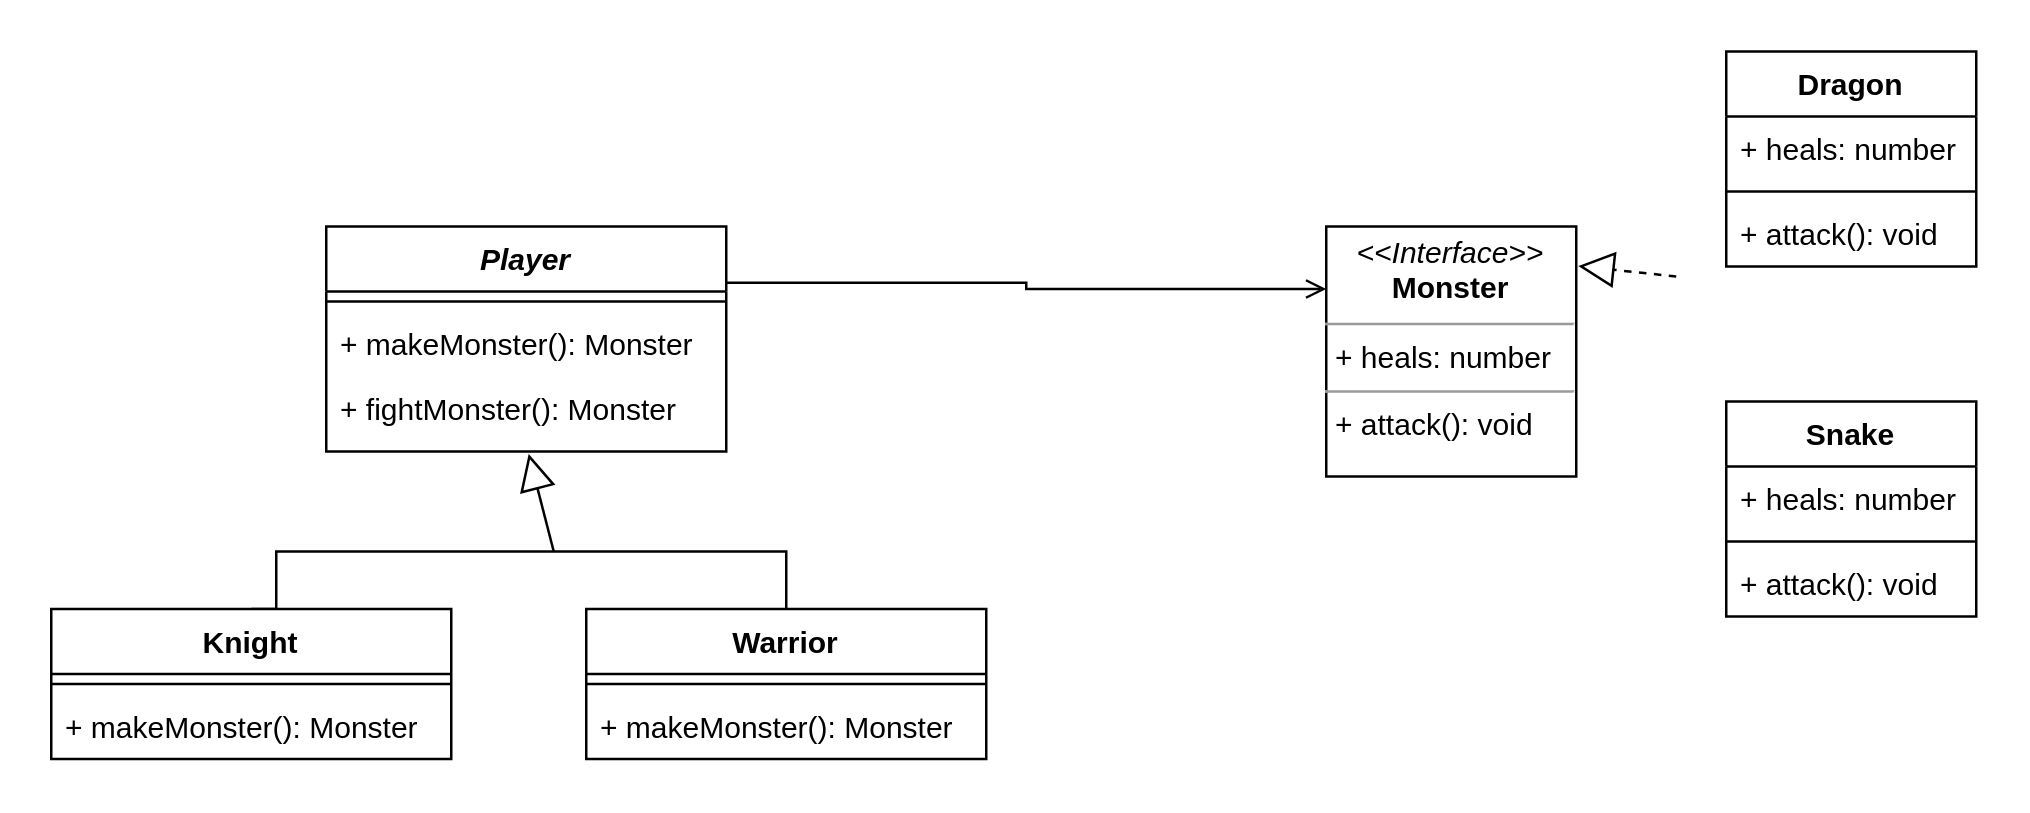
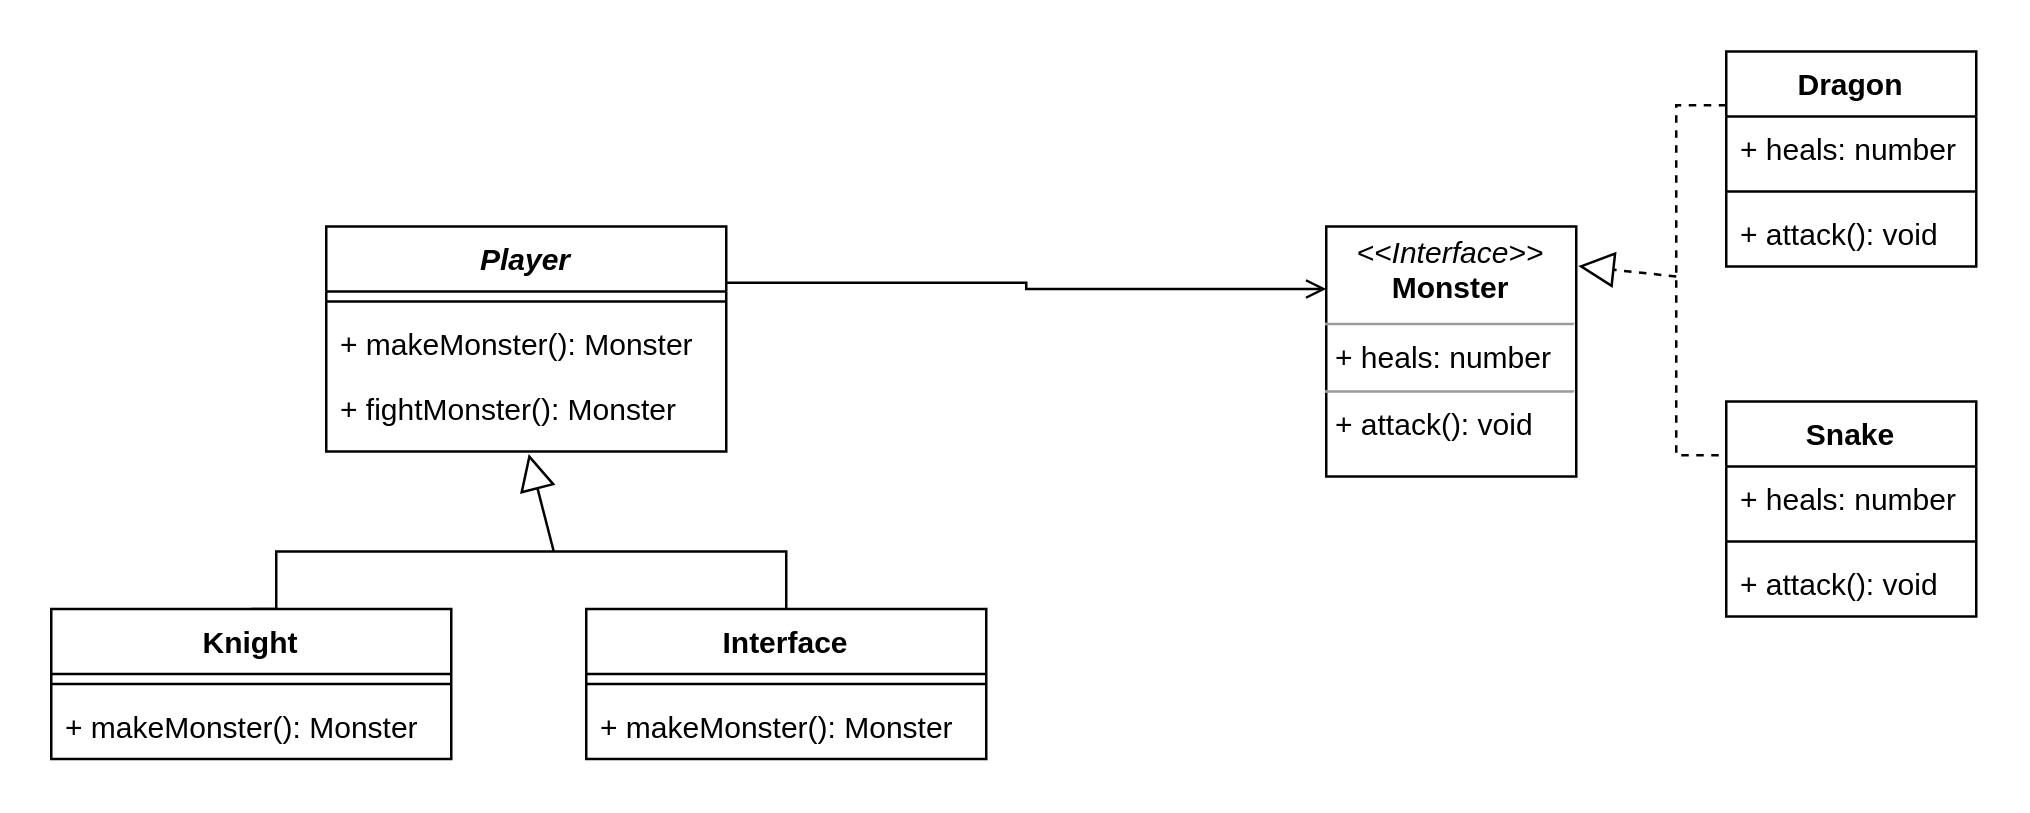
none -> (1676, 389)
(785, 643) -> (785, 643)
